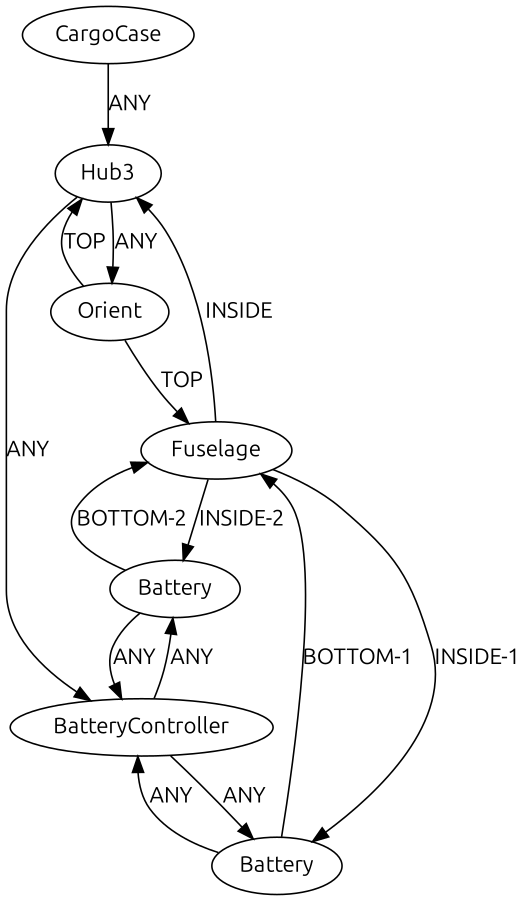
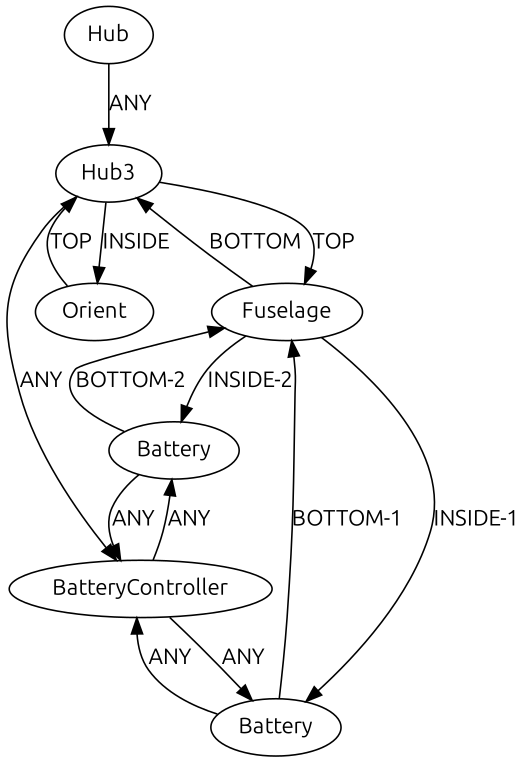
(108, 35) -> (109, 35)
(137, 243) -> (137, 243)
(240, 312) -> (255, 243)
(149, 377) -> (256, 204)
